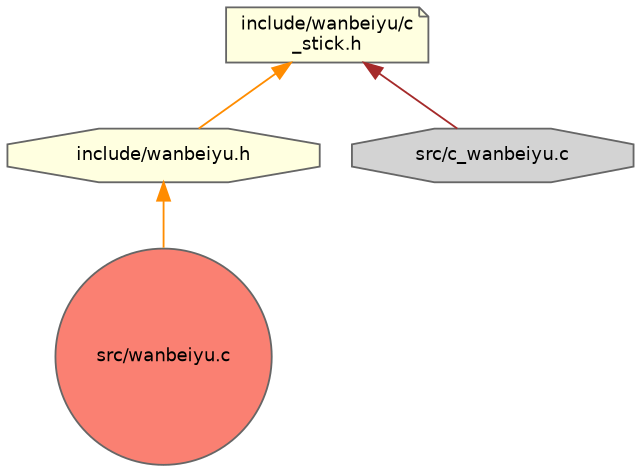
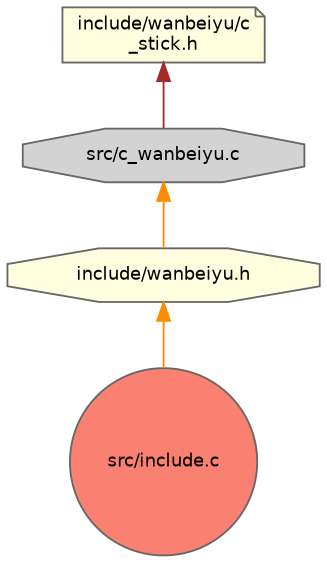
(237, 101) -> (164, 225)
(164, 357) -> (164, 462)
